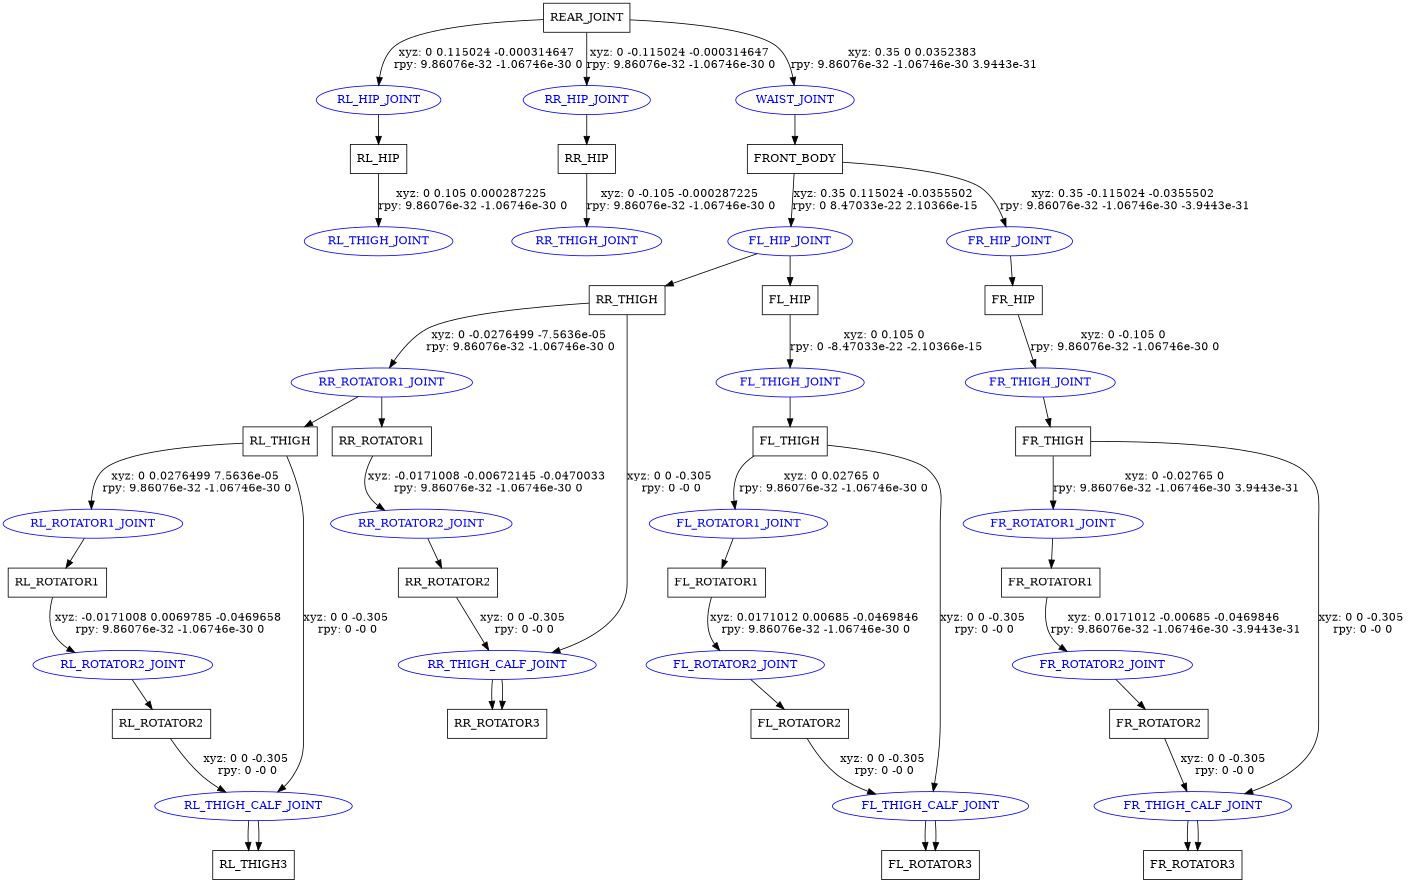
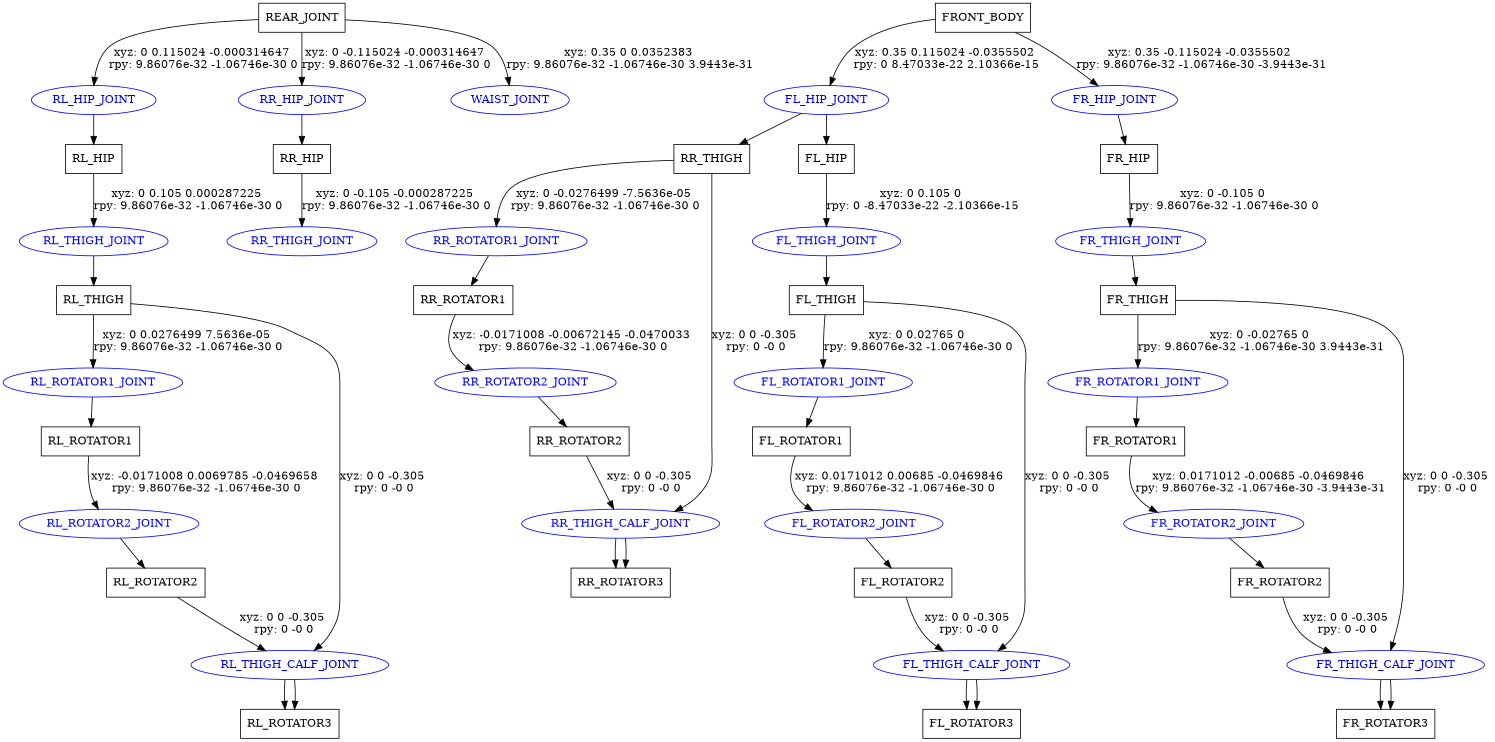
(795, 126) -> none
(335, 410) -> (94, 267)
(253, 865) -> (290, 724)
